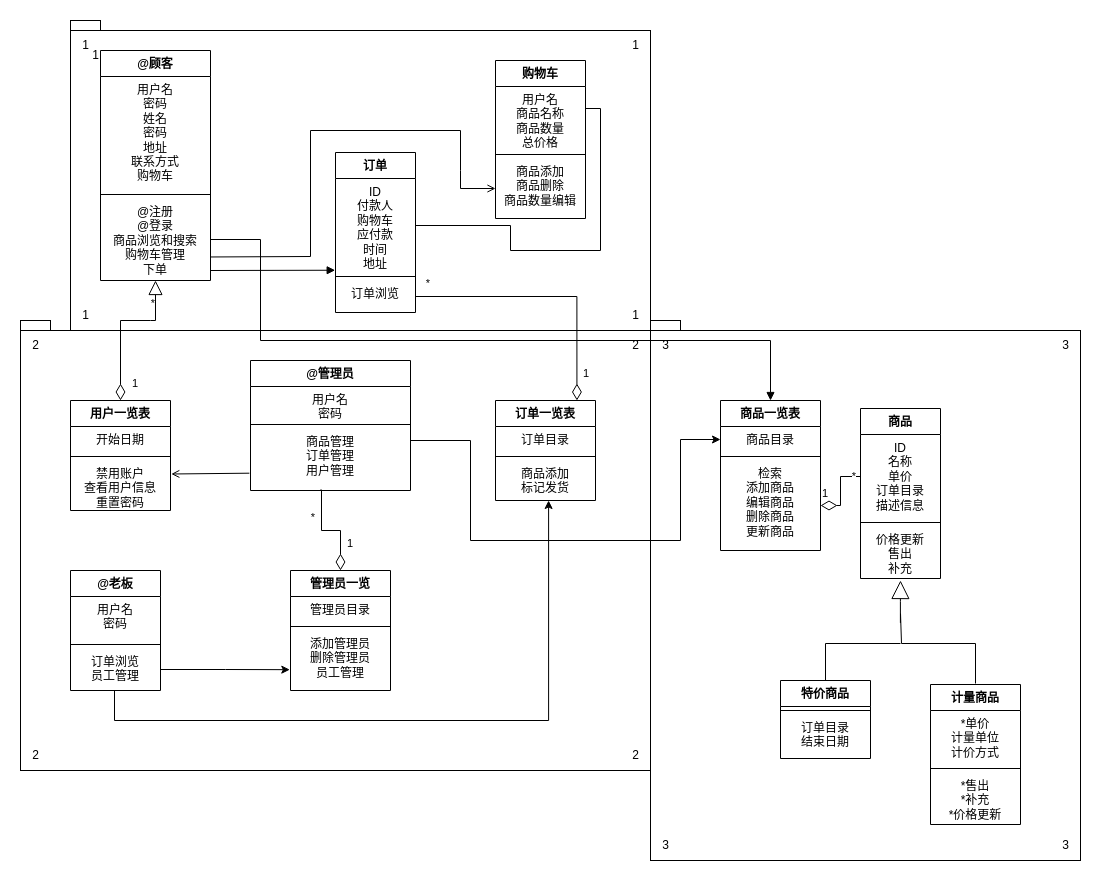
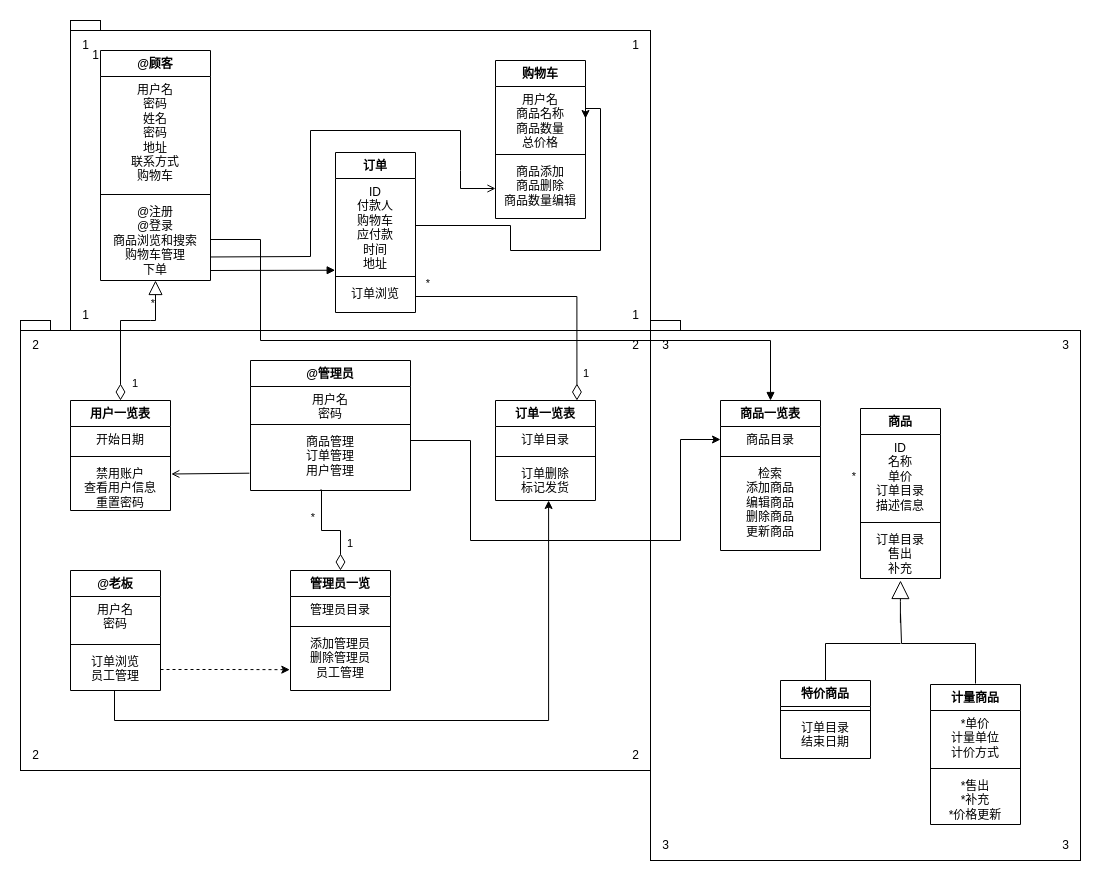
(590, 109) -> (590, 109)
(546, 482) -> (546, 482)
(841, 485) -> none
(901, 555) -> (901, 555)
(221, 670) -> (221, 670)
